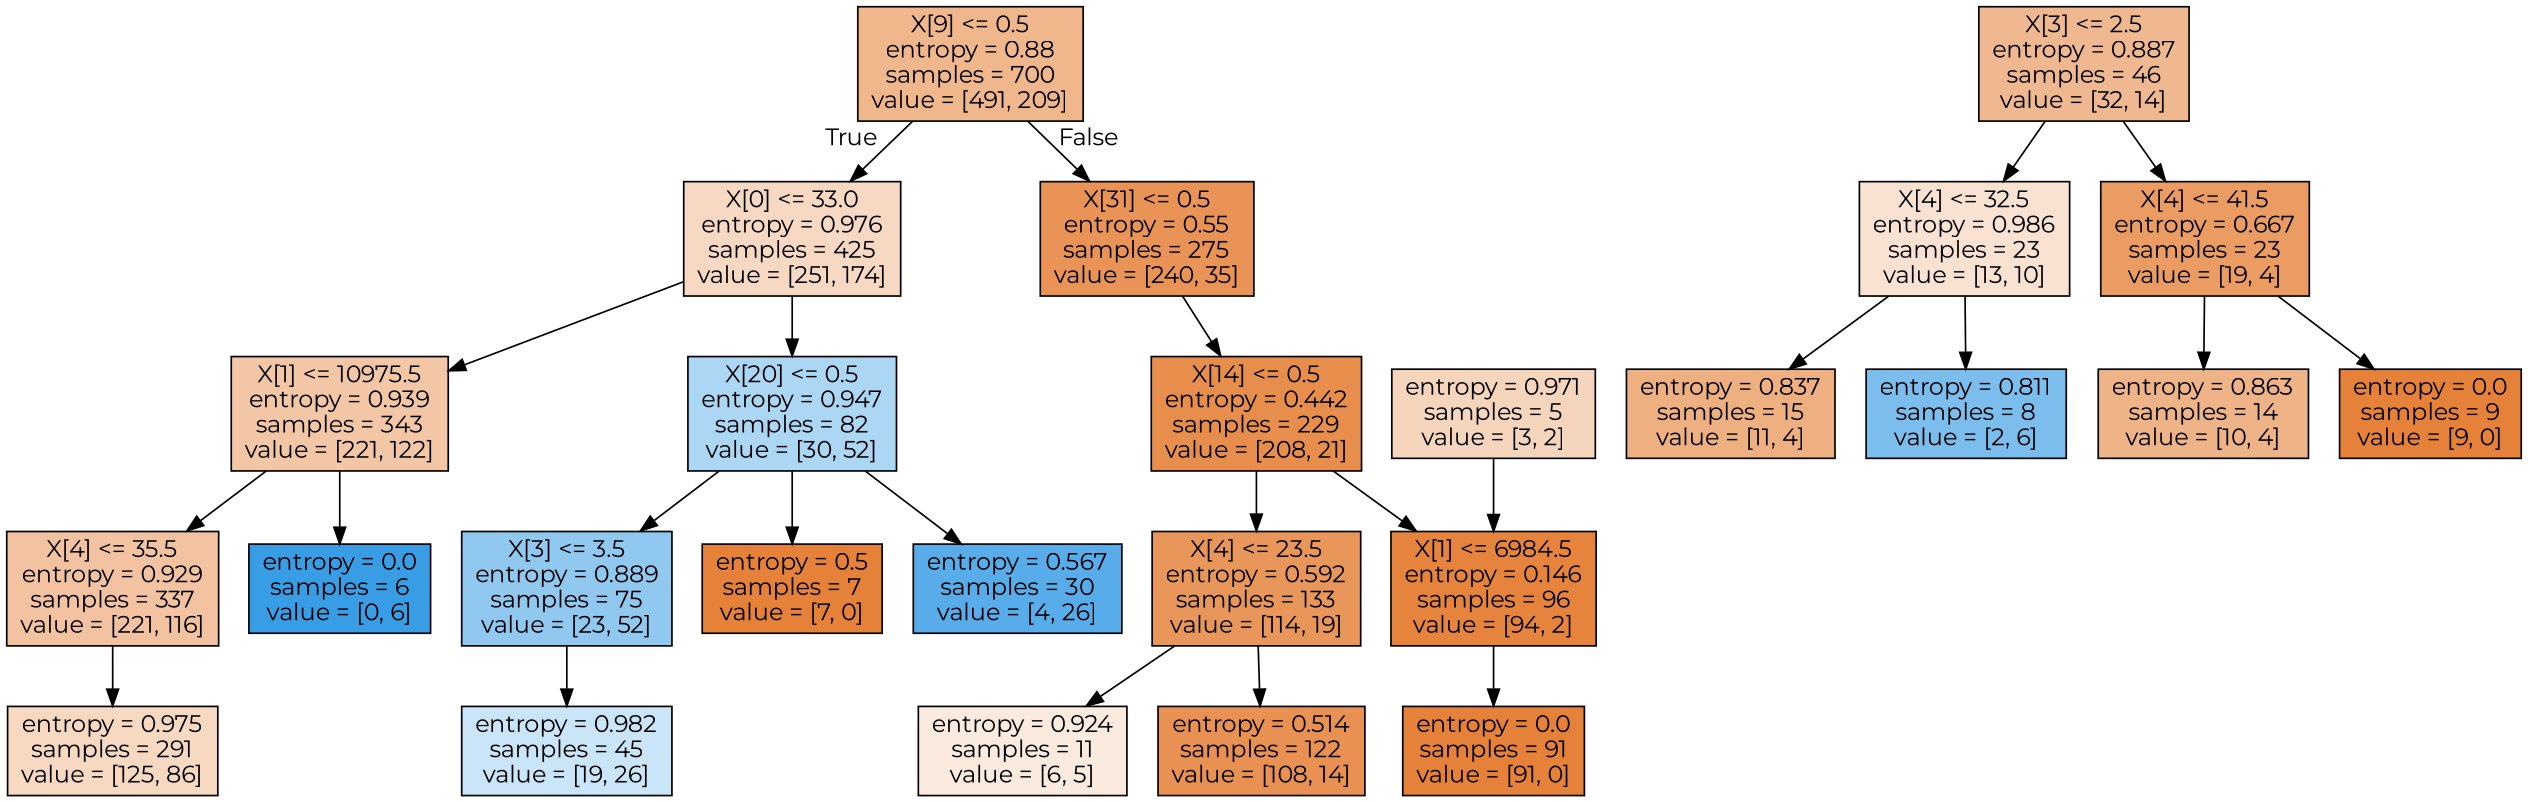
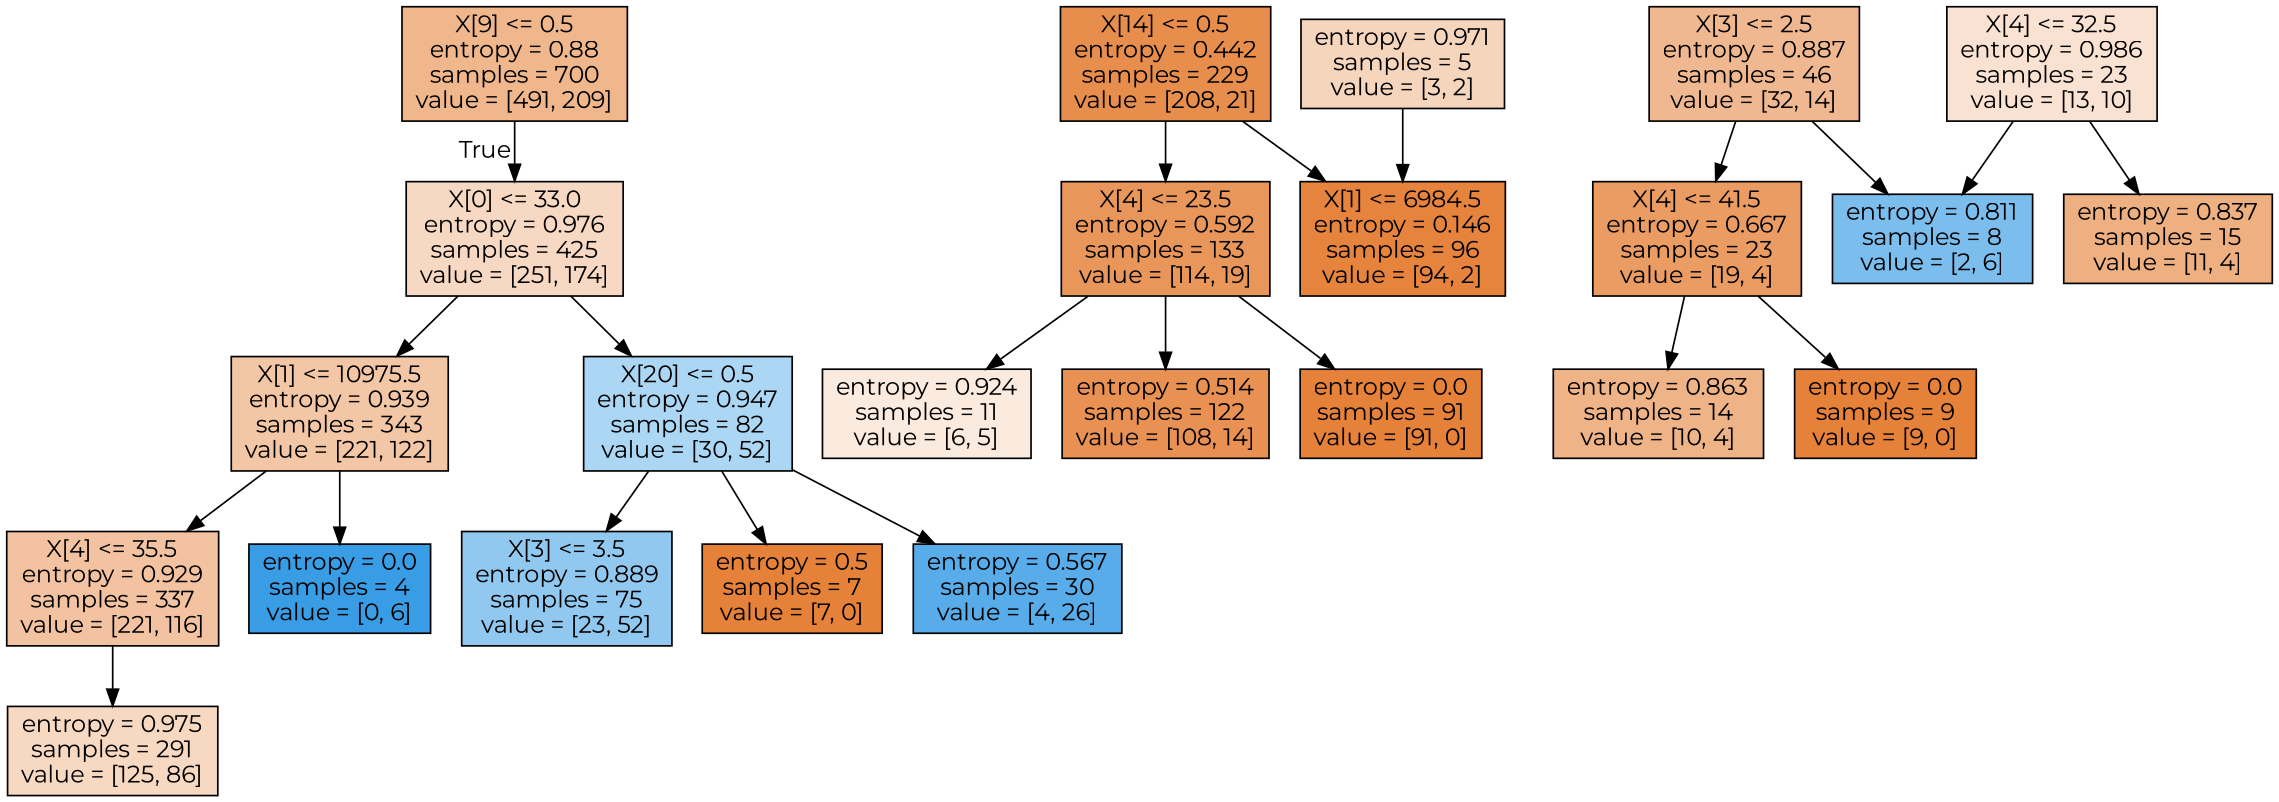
(2029, 144) -> (1844, 152)
(1147, 239) -> none
(340, 589) -> (340, 589)
(1494, 667) -> (1280, 327)
(567, 751) -> none
